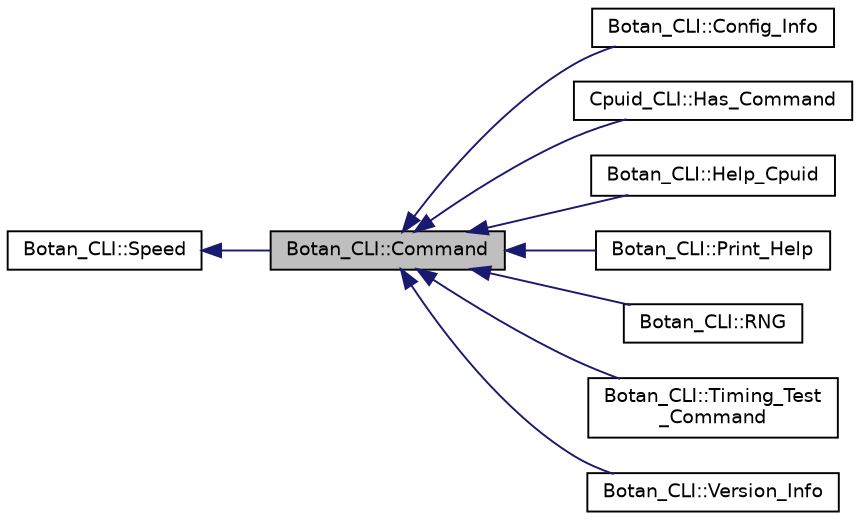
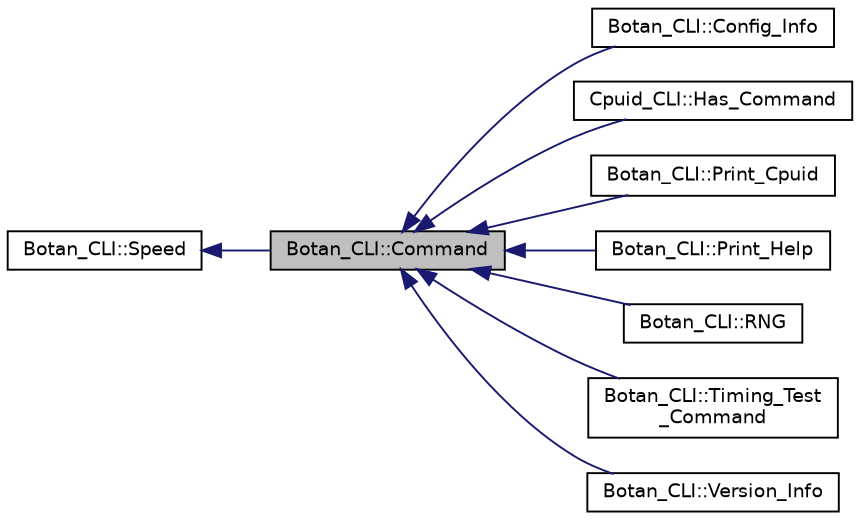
(713, 176) -> (713, 176)
